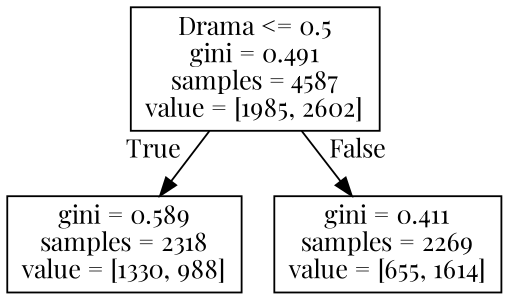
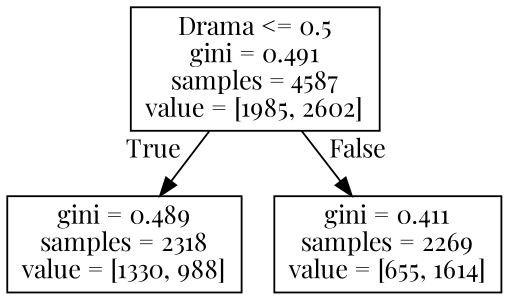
(124, 244) -> (124, 244)
